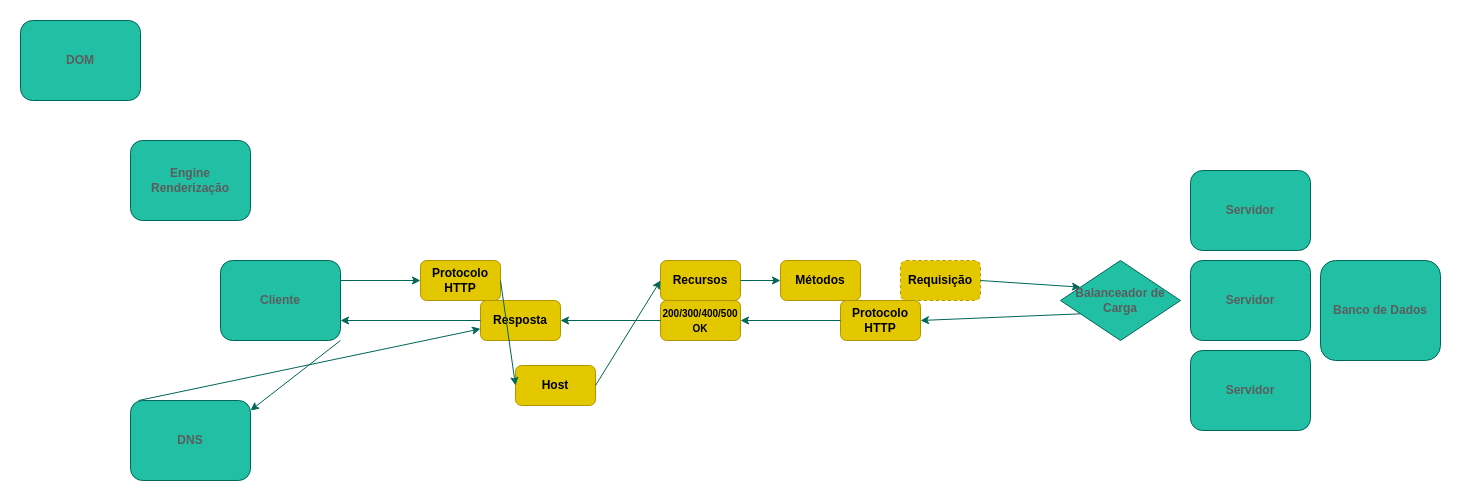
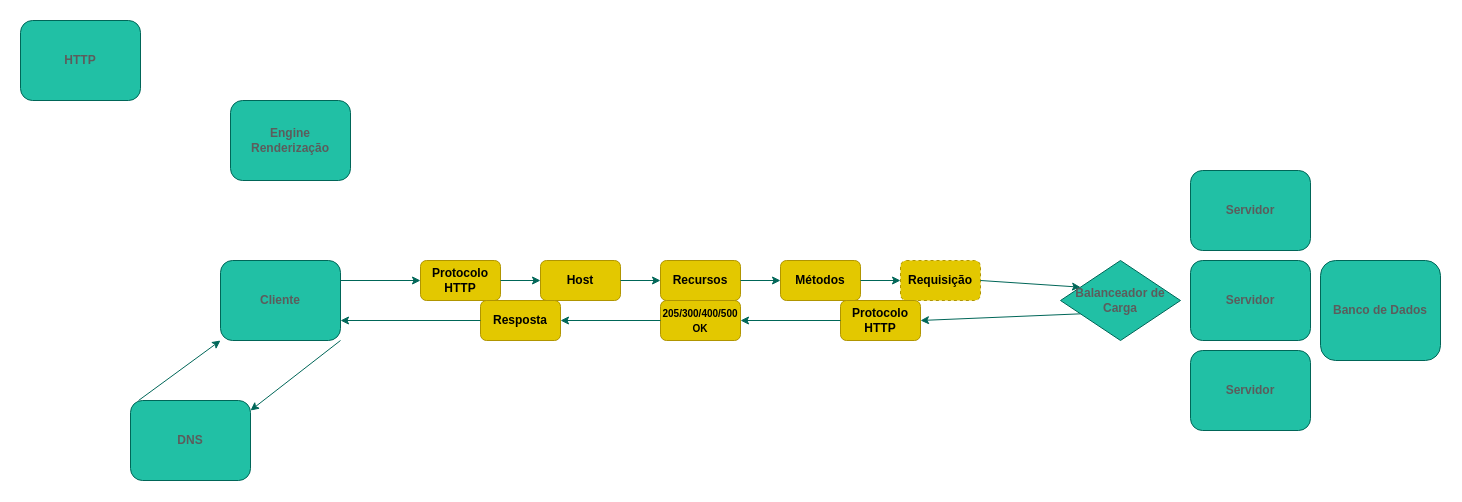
(81, 61) -> (81, 61)
(191, 181) -> (291, 141)
none -> (877, 281)
(701, 321) -> (701, 321)
(221, 383) -> (177, 373)
(556, 386) -> (581, 281)
